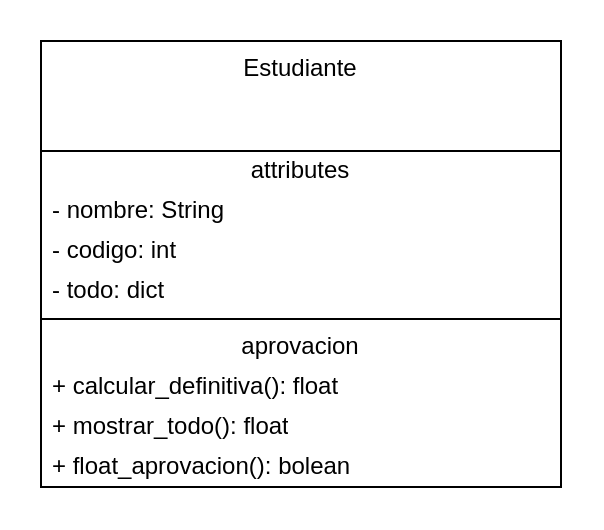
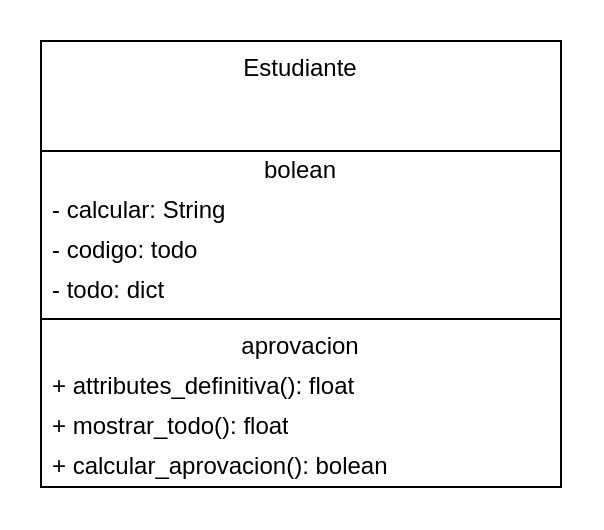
(301, 171) -> (301, 171)
(148, 211) -> (155, 211)
(125, 251) -> (135, 251)
(227, 387) -> (243, 387)
(222, 467) -> (239, 467)
